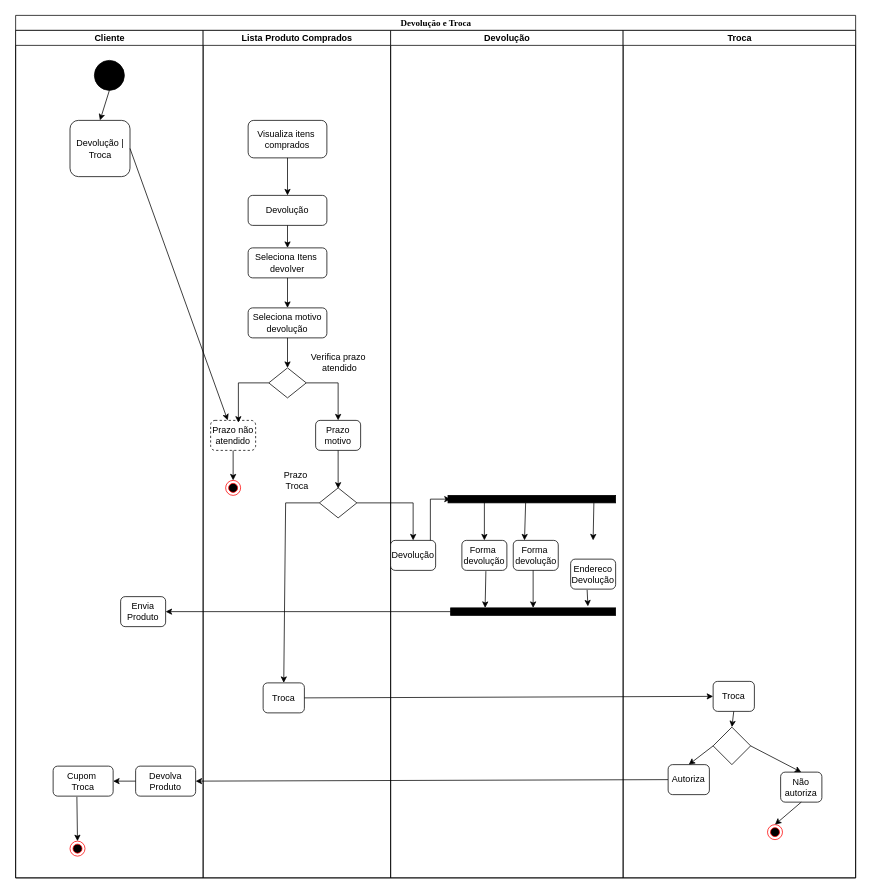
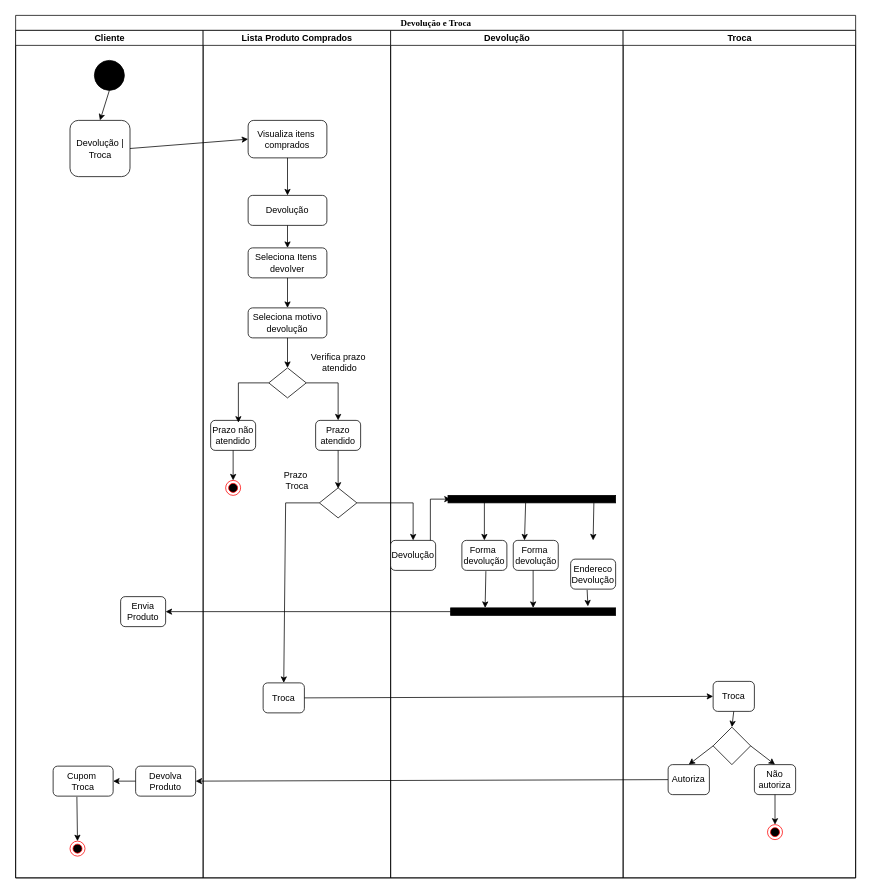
(165, 246) -> (186, 144)
(233, 435) -> (233, 435)
(338, 435) -> (338, 435)
(801, 787) -> (775, 780)
